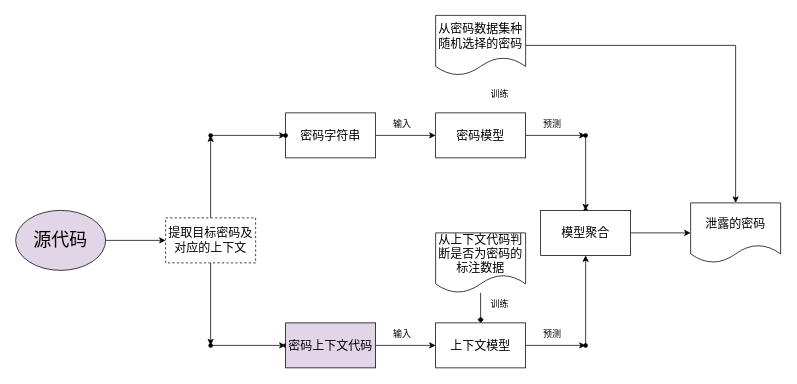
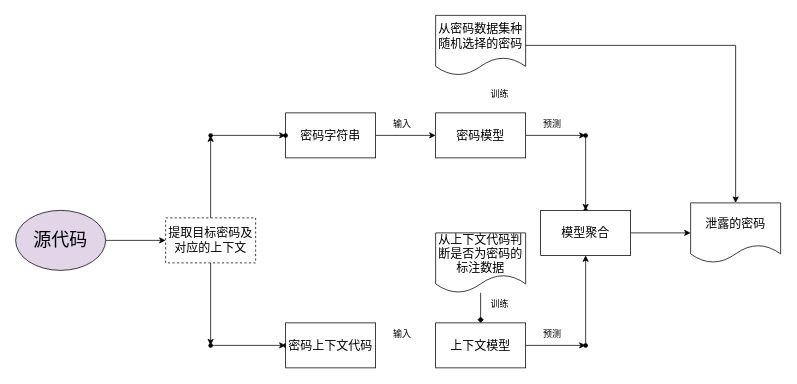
(330, 345) -> (330, 345)
(402, 345) -> none
